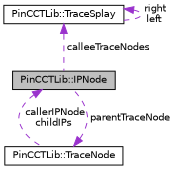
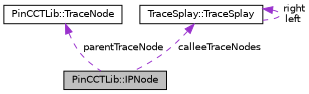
(64, 15) -> (201, 15)
(20, 123) -> none
